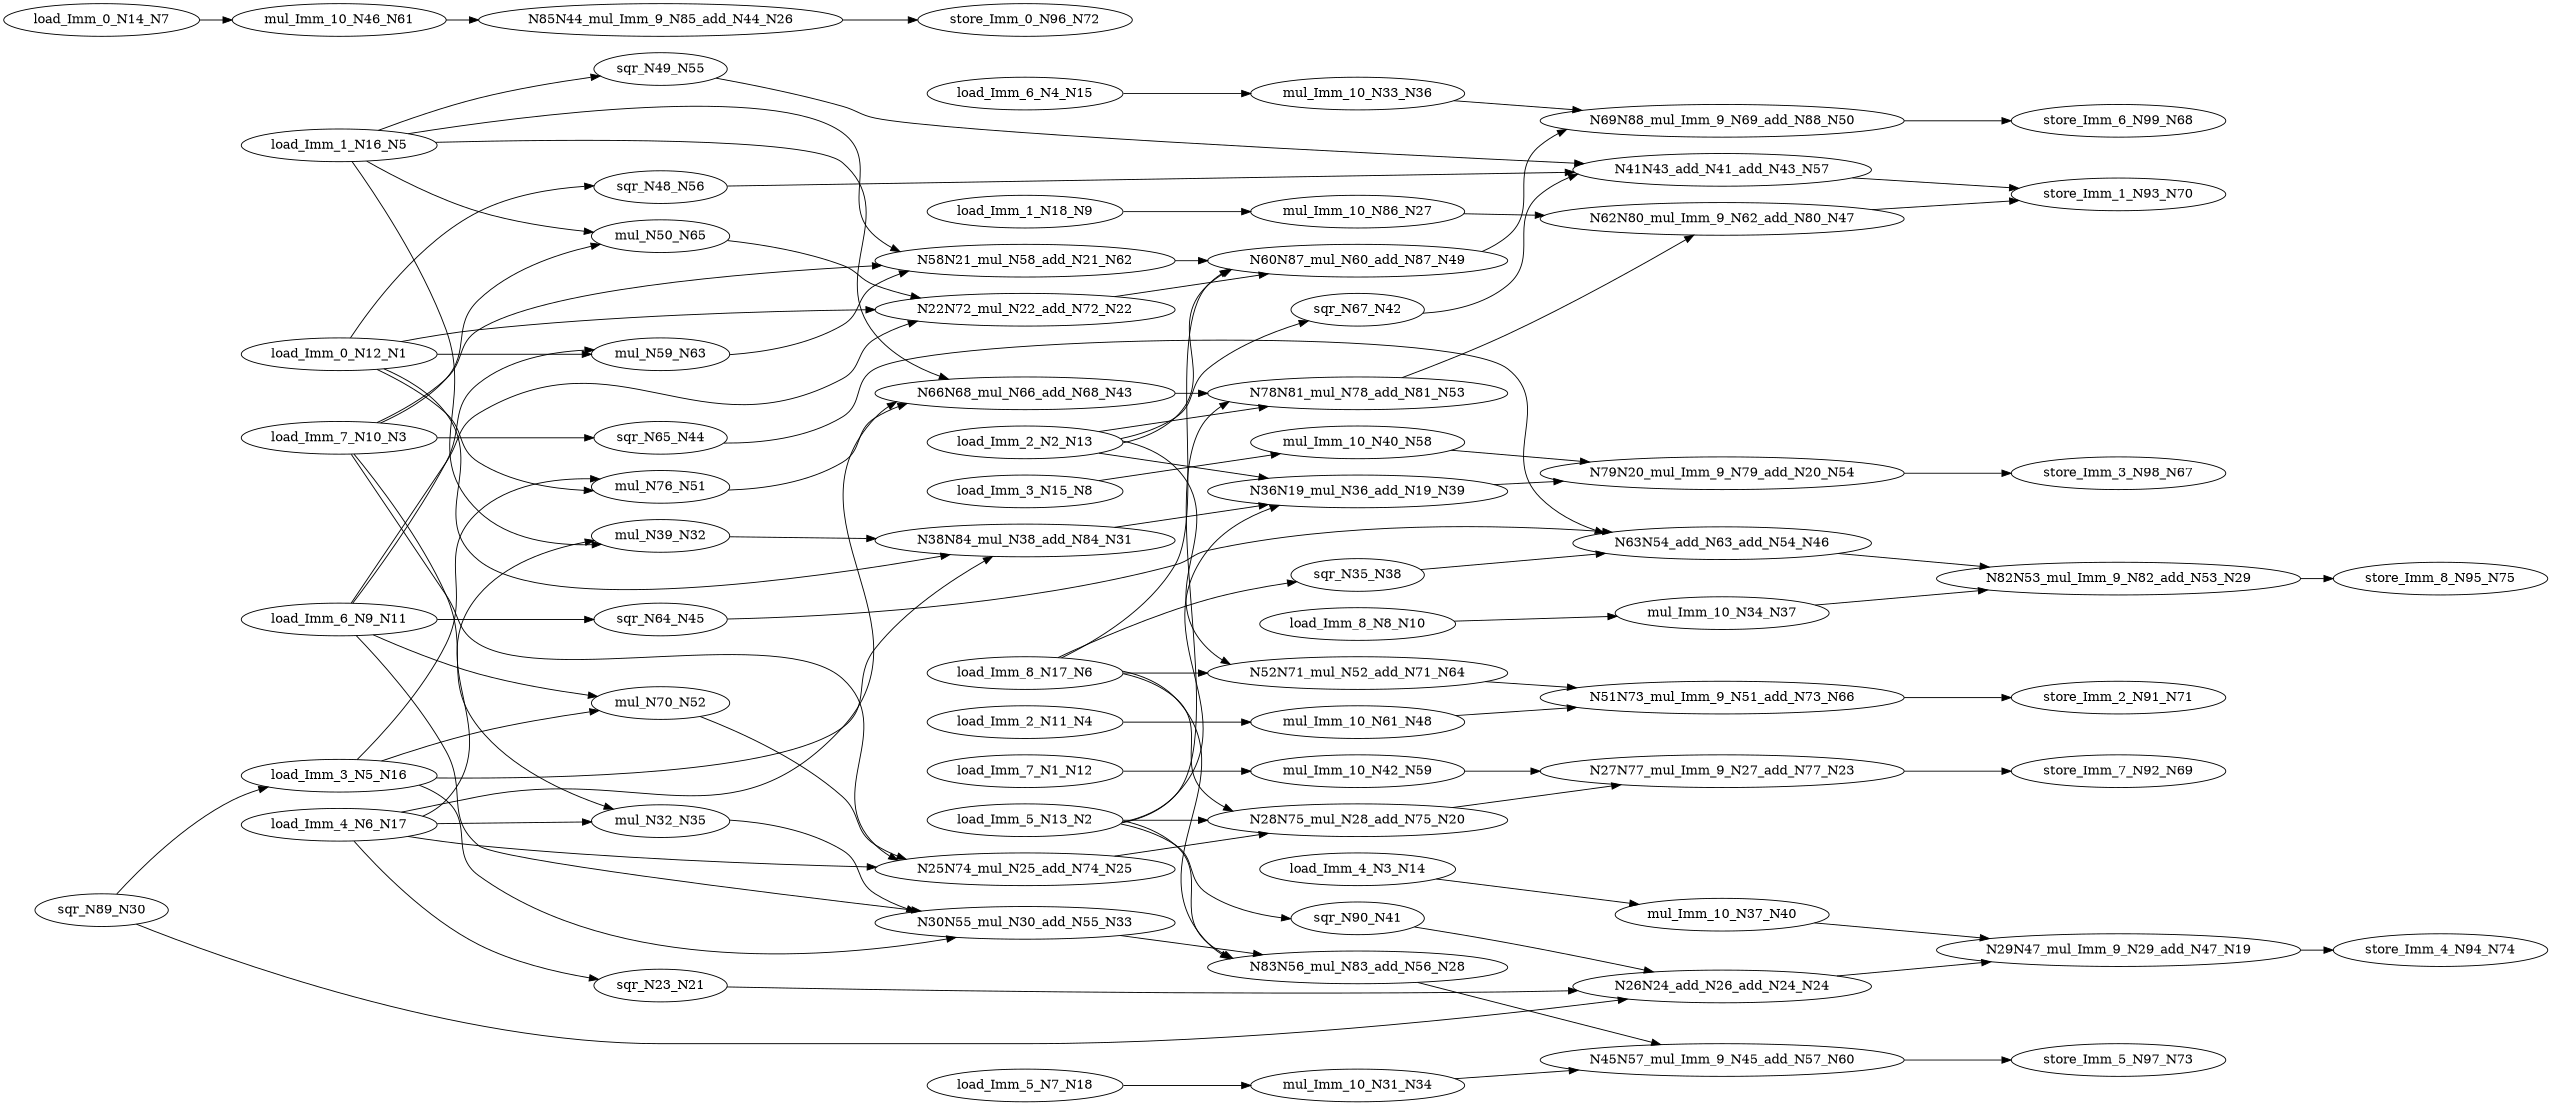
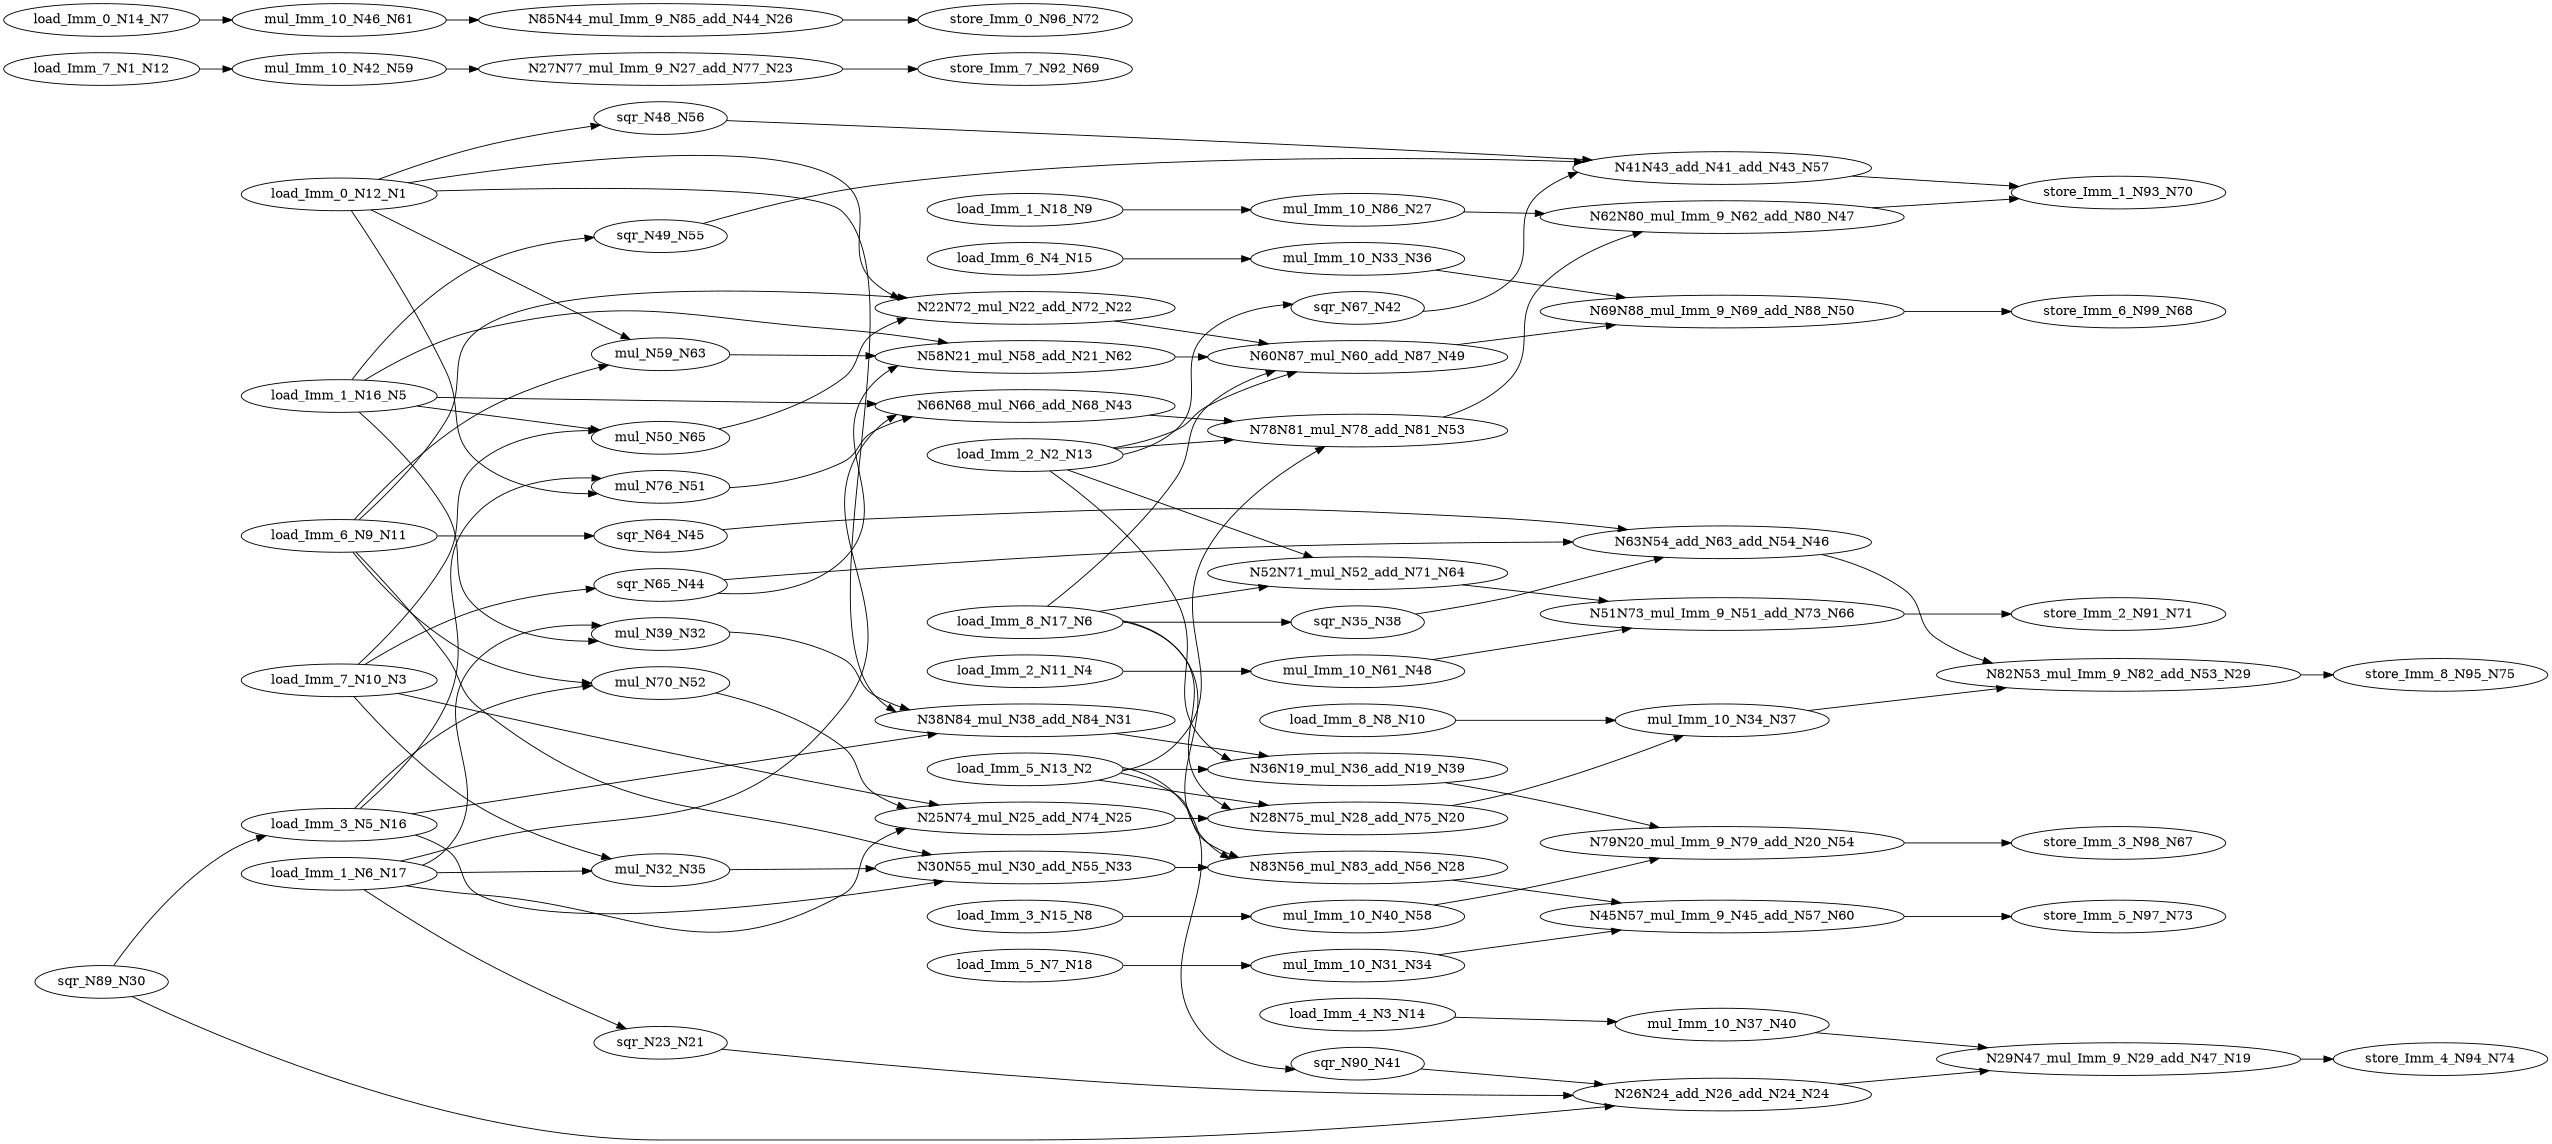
(602, 293) -> (861, 527)
(1532, 797) -> (1565, 778)
(339, 825) -> (339, 874)
